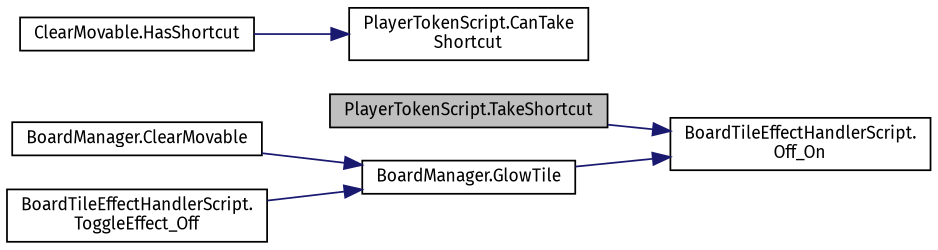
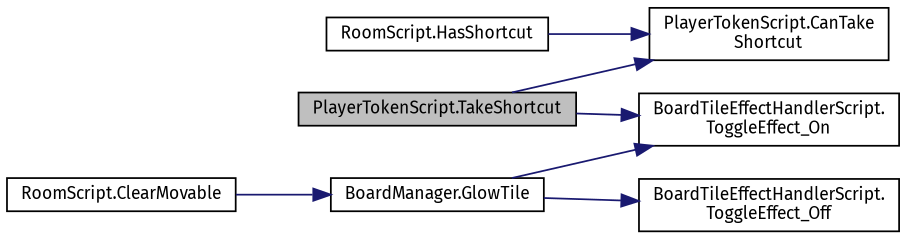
(137, 34) -> (437, 34)
none -> (574, 78)
(137, 139) -> (121, 195)
(800, 144) -> (769, 120)
(306, 196) -> (582, 199)
